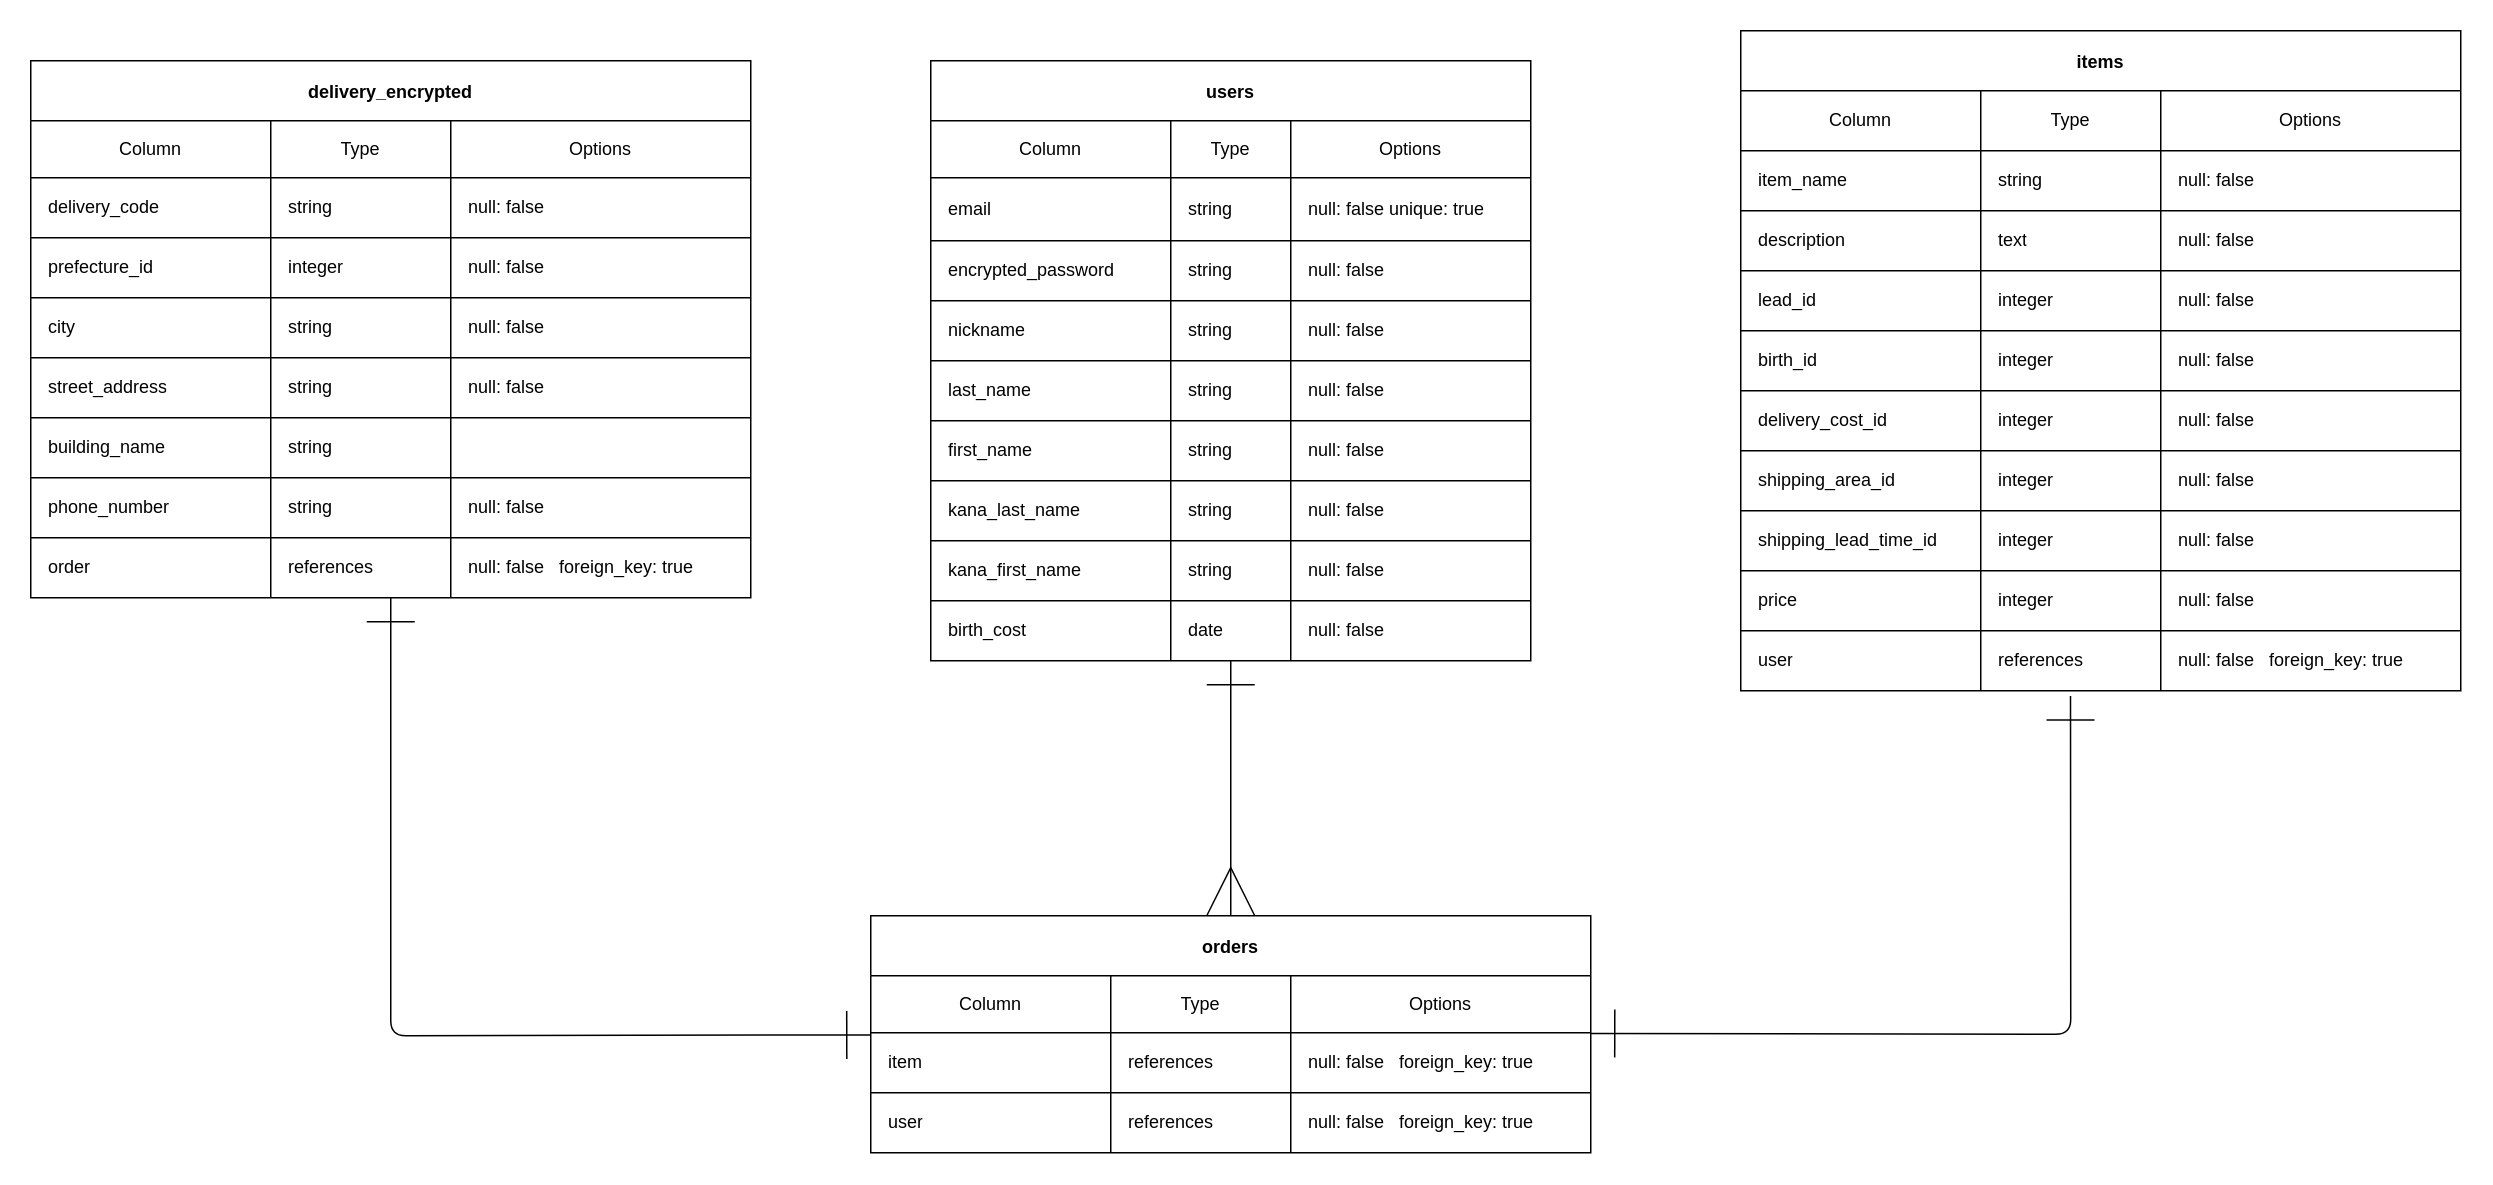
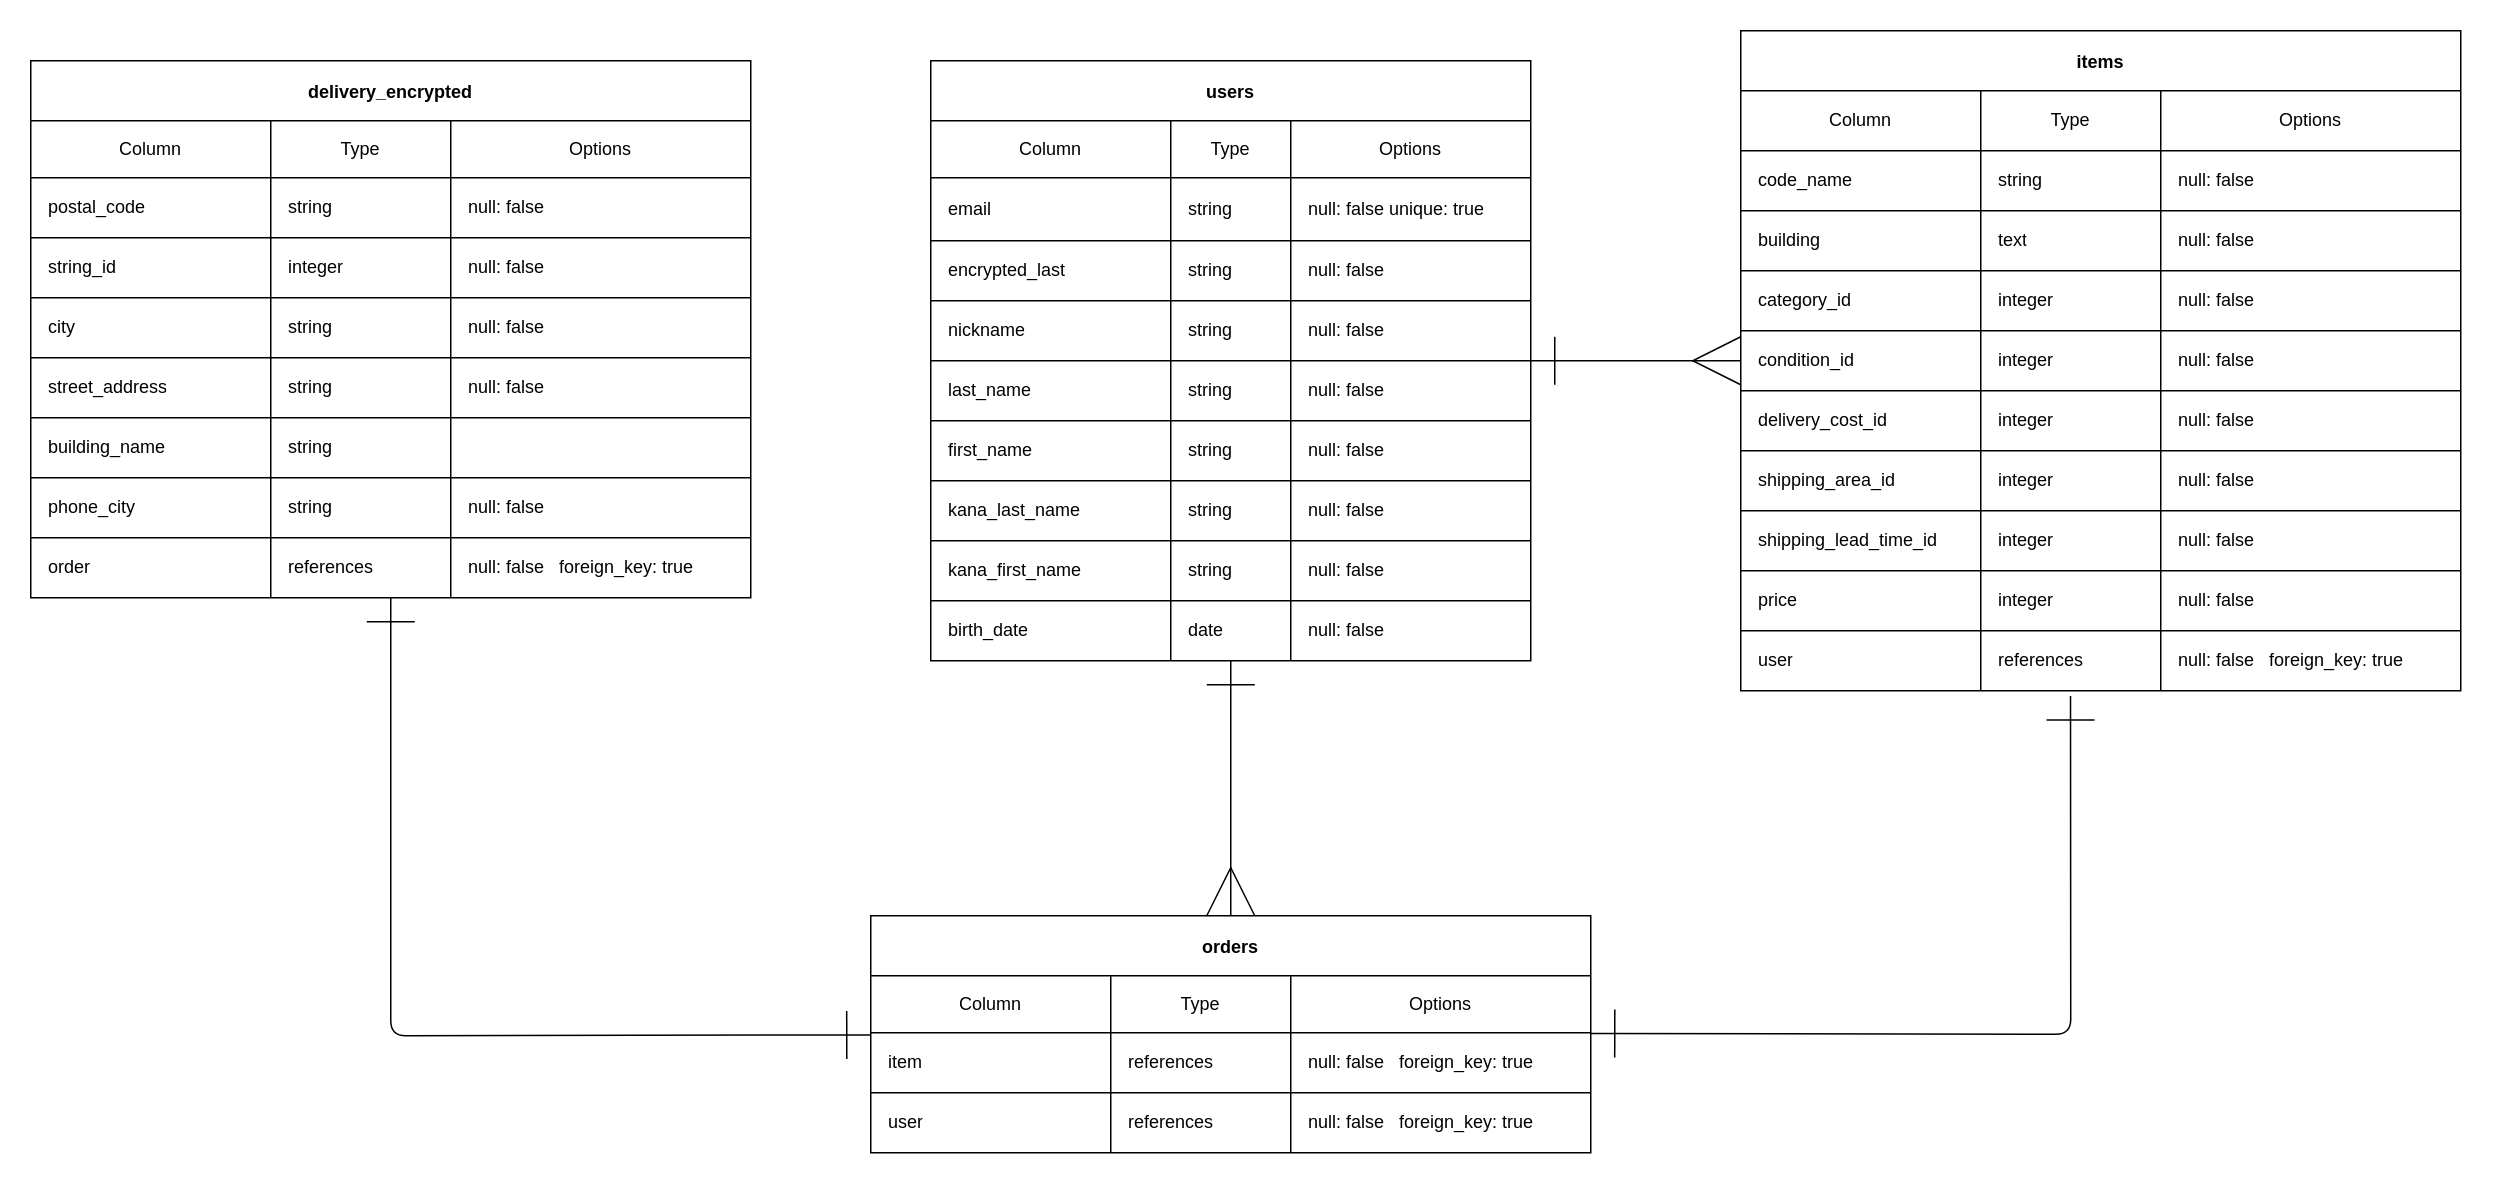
(1802, 181) -> (1804, 181)
(110, 208) -> (102, 208)
(1810, 241) -> (1792, 241)
(112, 268) -> (89, 268)
(1039, 271) -> (1017, 271)
(1789, 301) -> (1812, 301)
none -> (1637, 361)
(1794, 361) -> (1812, 361)
(109, 508) -> (97, 508)
(997, 631) -> (997, 631)
